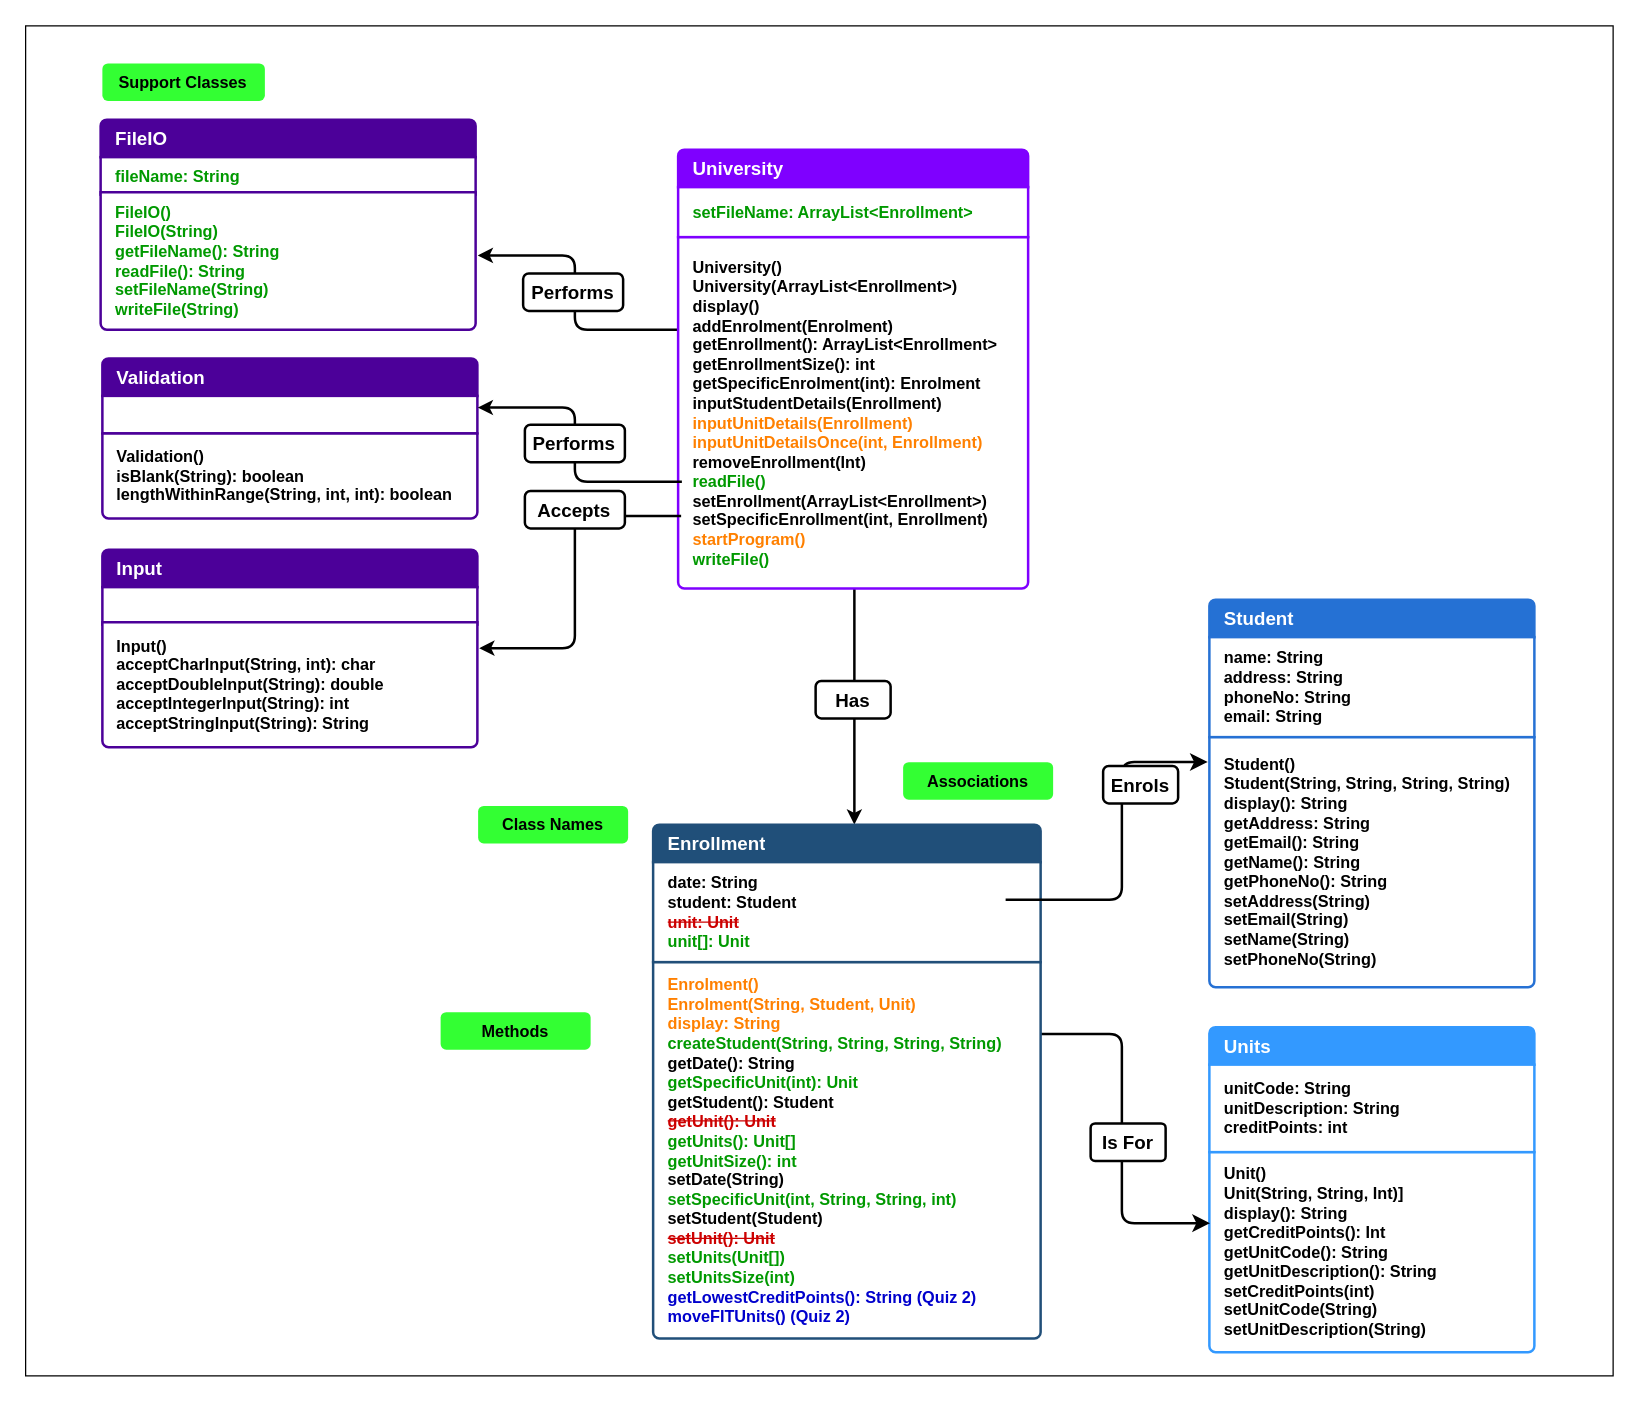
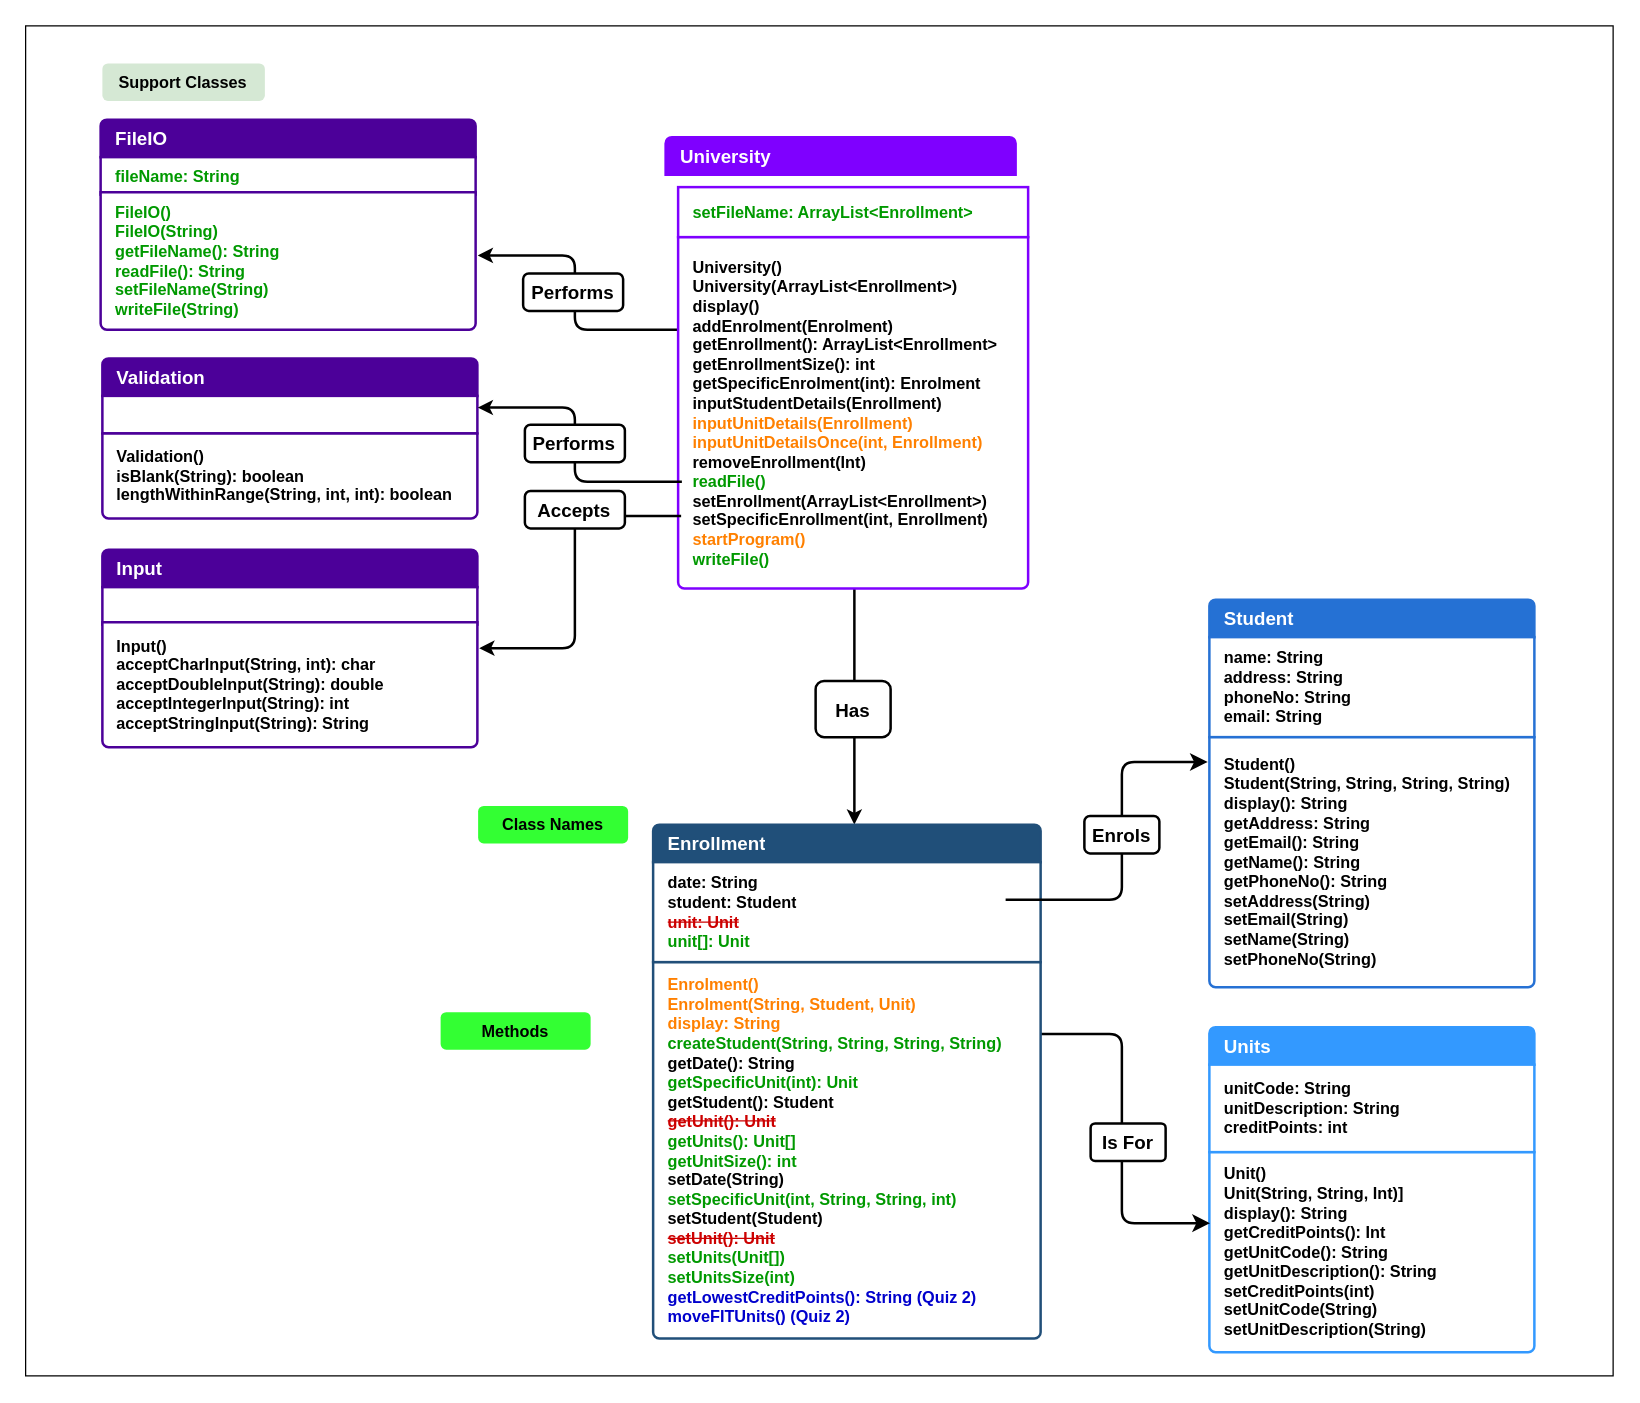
(184, 82) -> (184, 82)
(853, 168) -> (841, 156)
(853, 699) -> (853, 709)
(978, 781) -> none
(1141, 784) -> (1122, 834)
